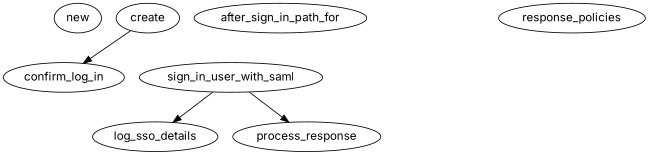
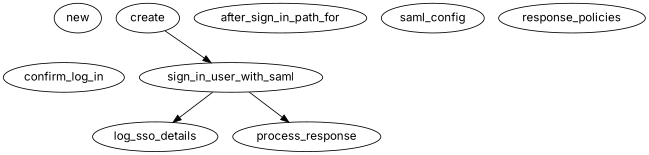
none -> (433, 18)
(110, 45) -> (185, 44)
